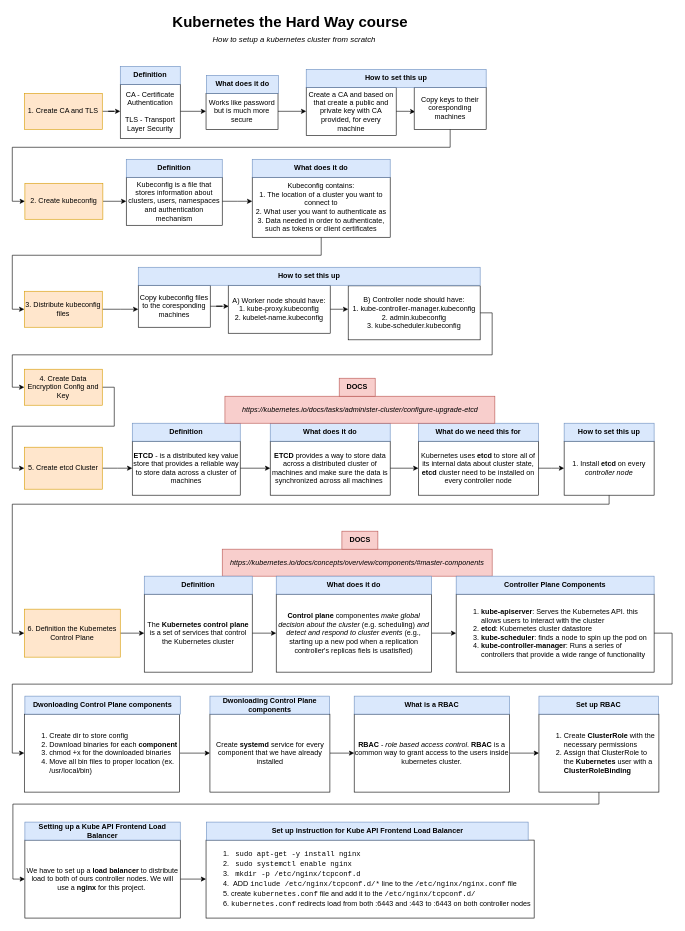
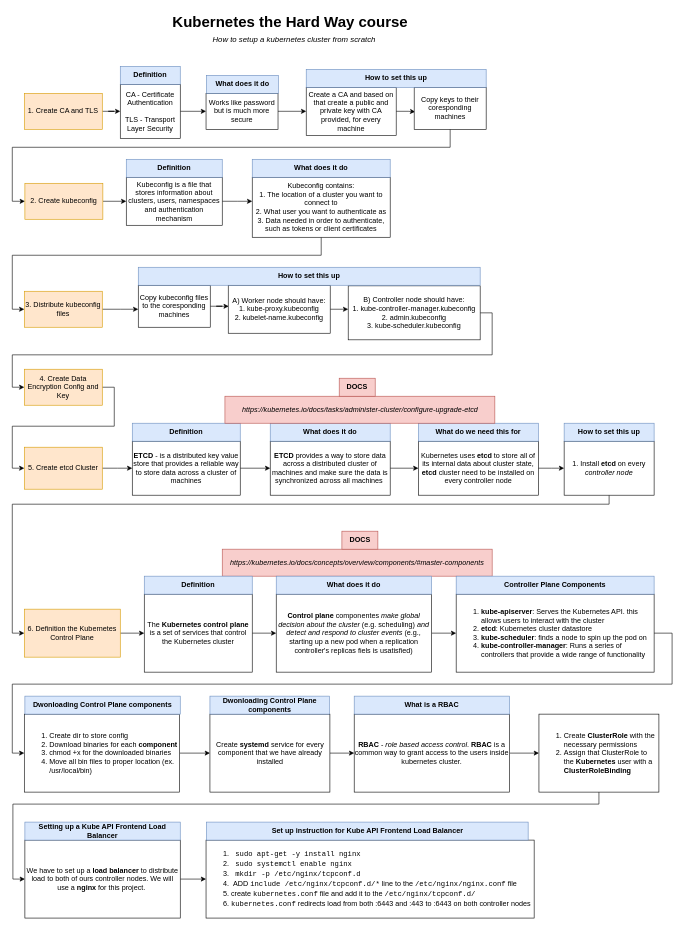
(599, 705) -> none
